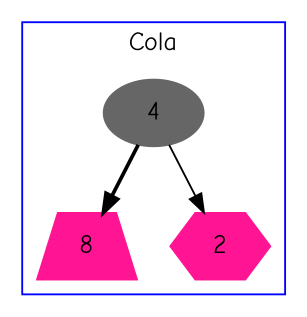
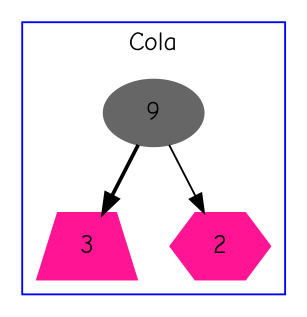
(154, 113) -> (154, 113)
(87, 246) -> (87, 246)
